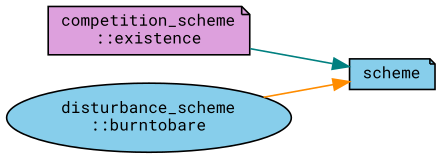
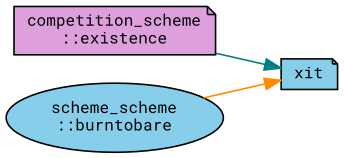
(392, 74) -> (309, 74)
(149, 118) -> (115, 118)
